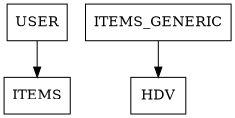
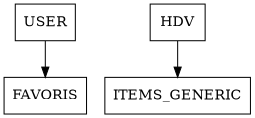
(158, 54) -> (178, 54)
(37, 96) -> (45, 96)
